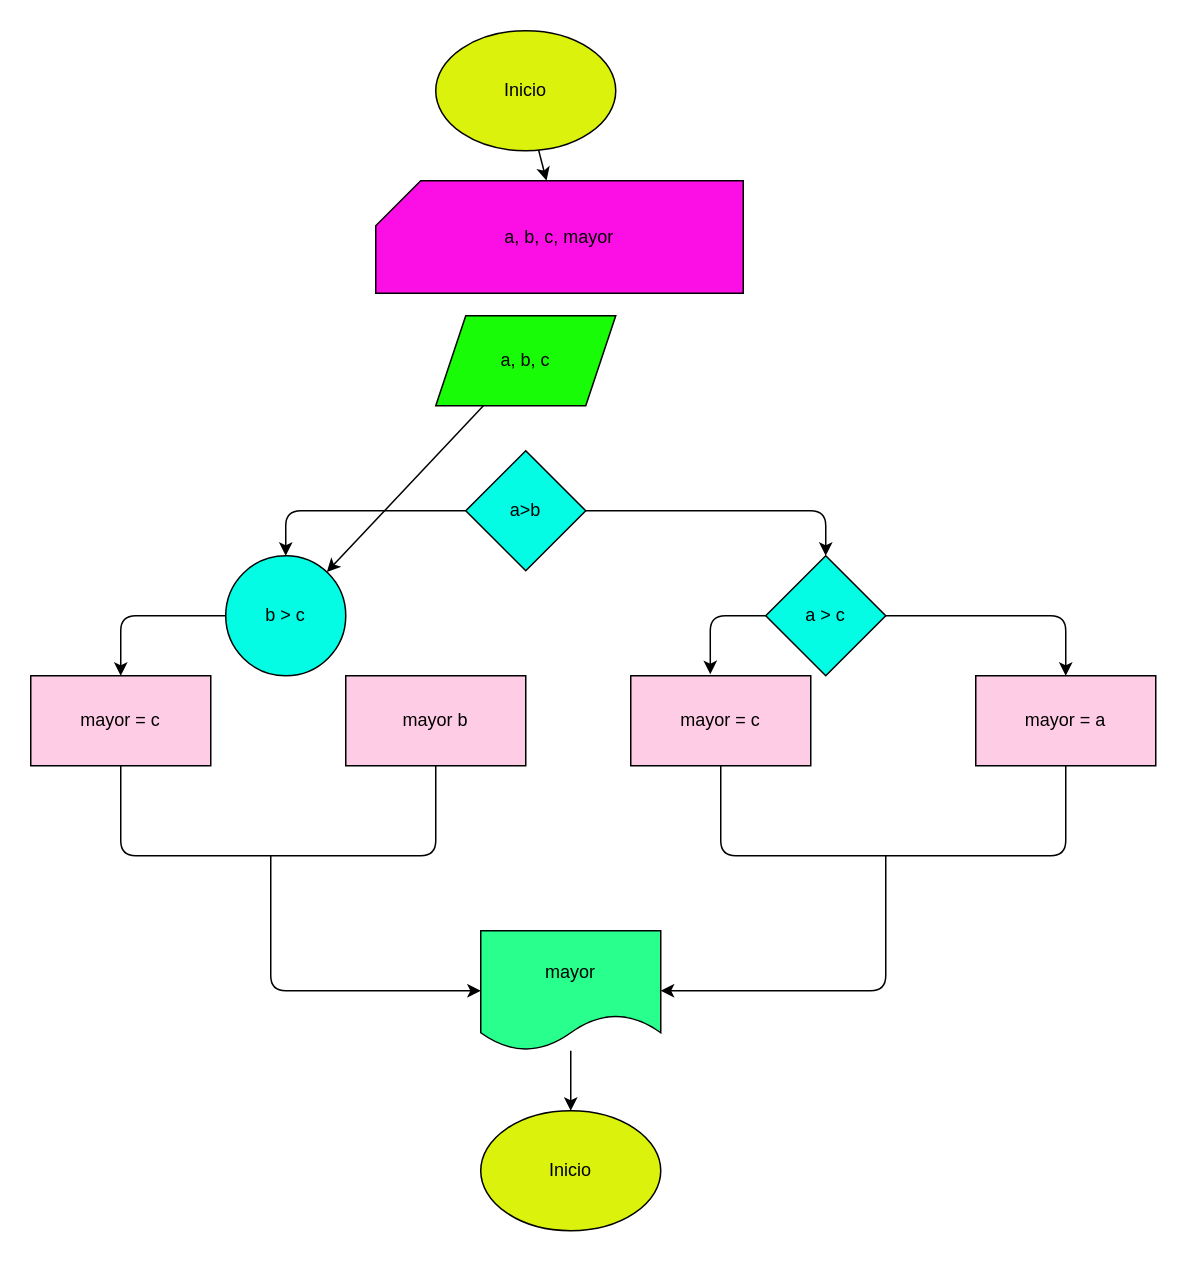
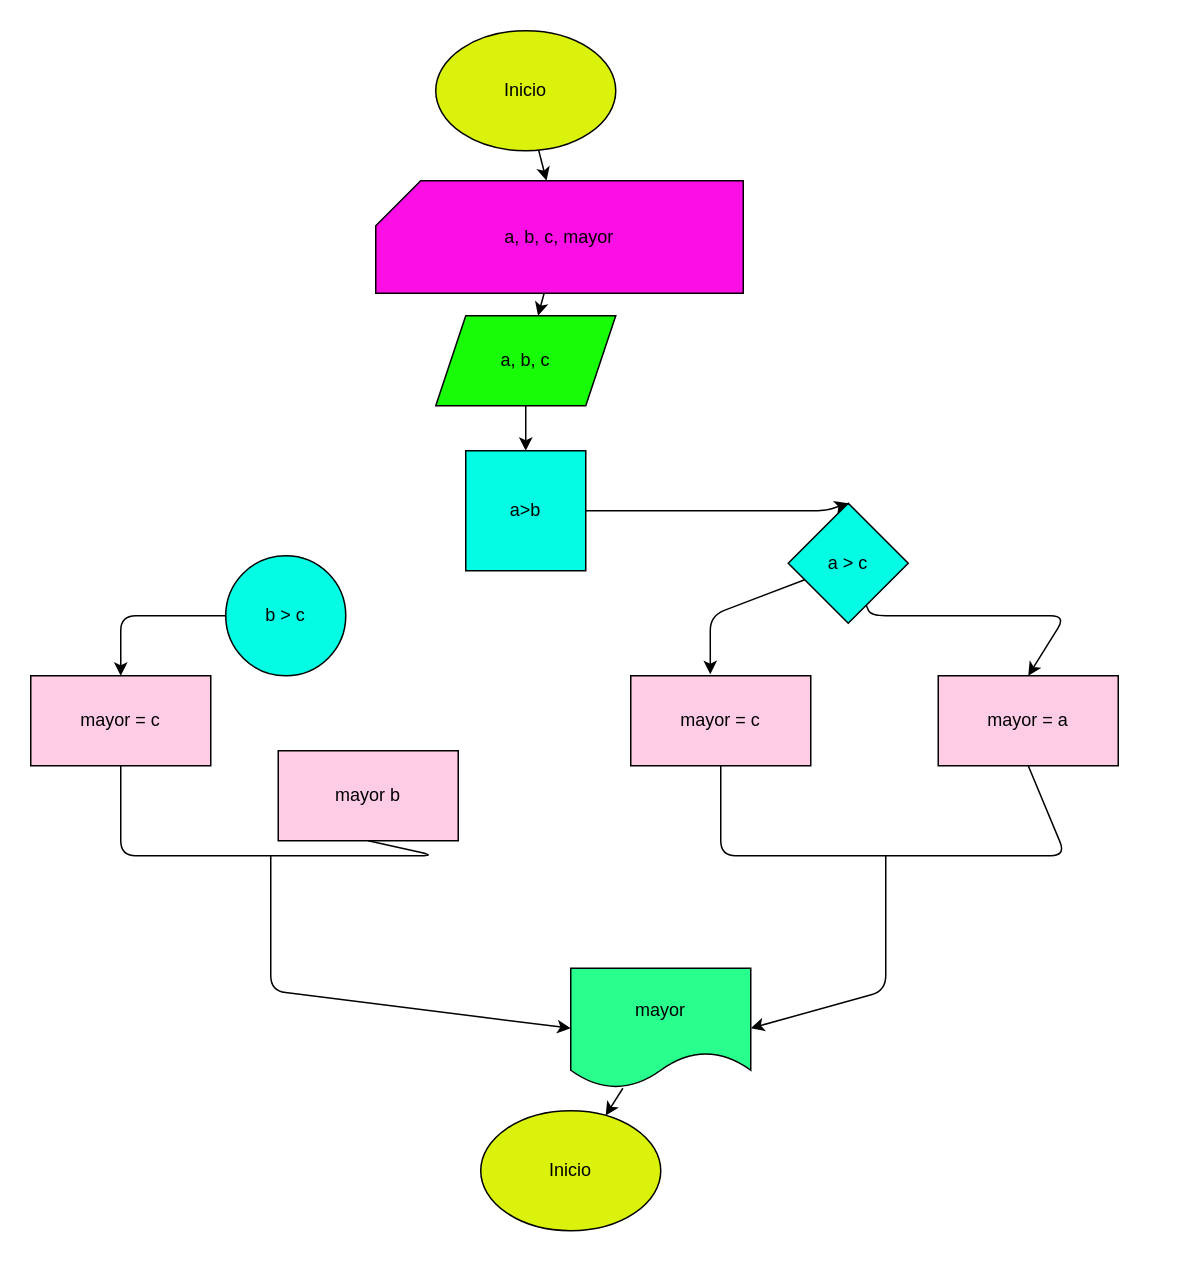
none -> (542, 299)
(408, 485) -> (526, 423)
(364, 511) -> none
(526, 511) -> (526, 511)
(826, 616) -> (848, 563)
(436, 721) -> (368, 796)
(1066, 721) -> (1028, 721)
(571, 991) -> (661, 1028)
